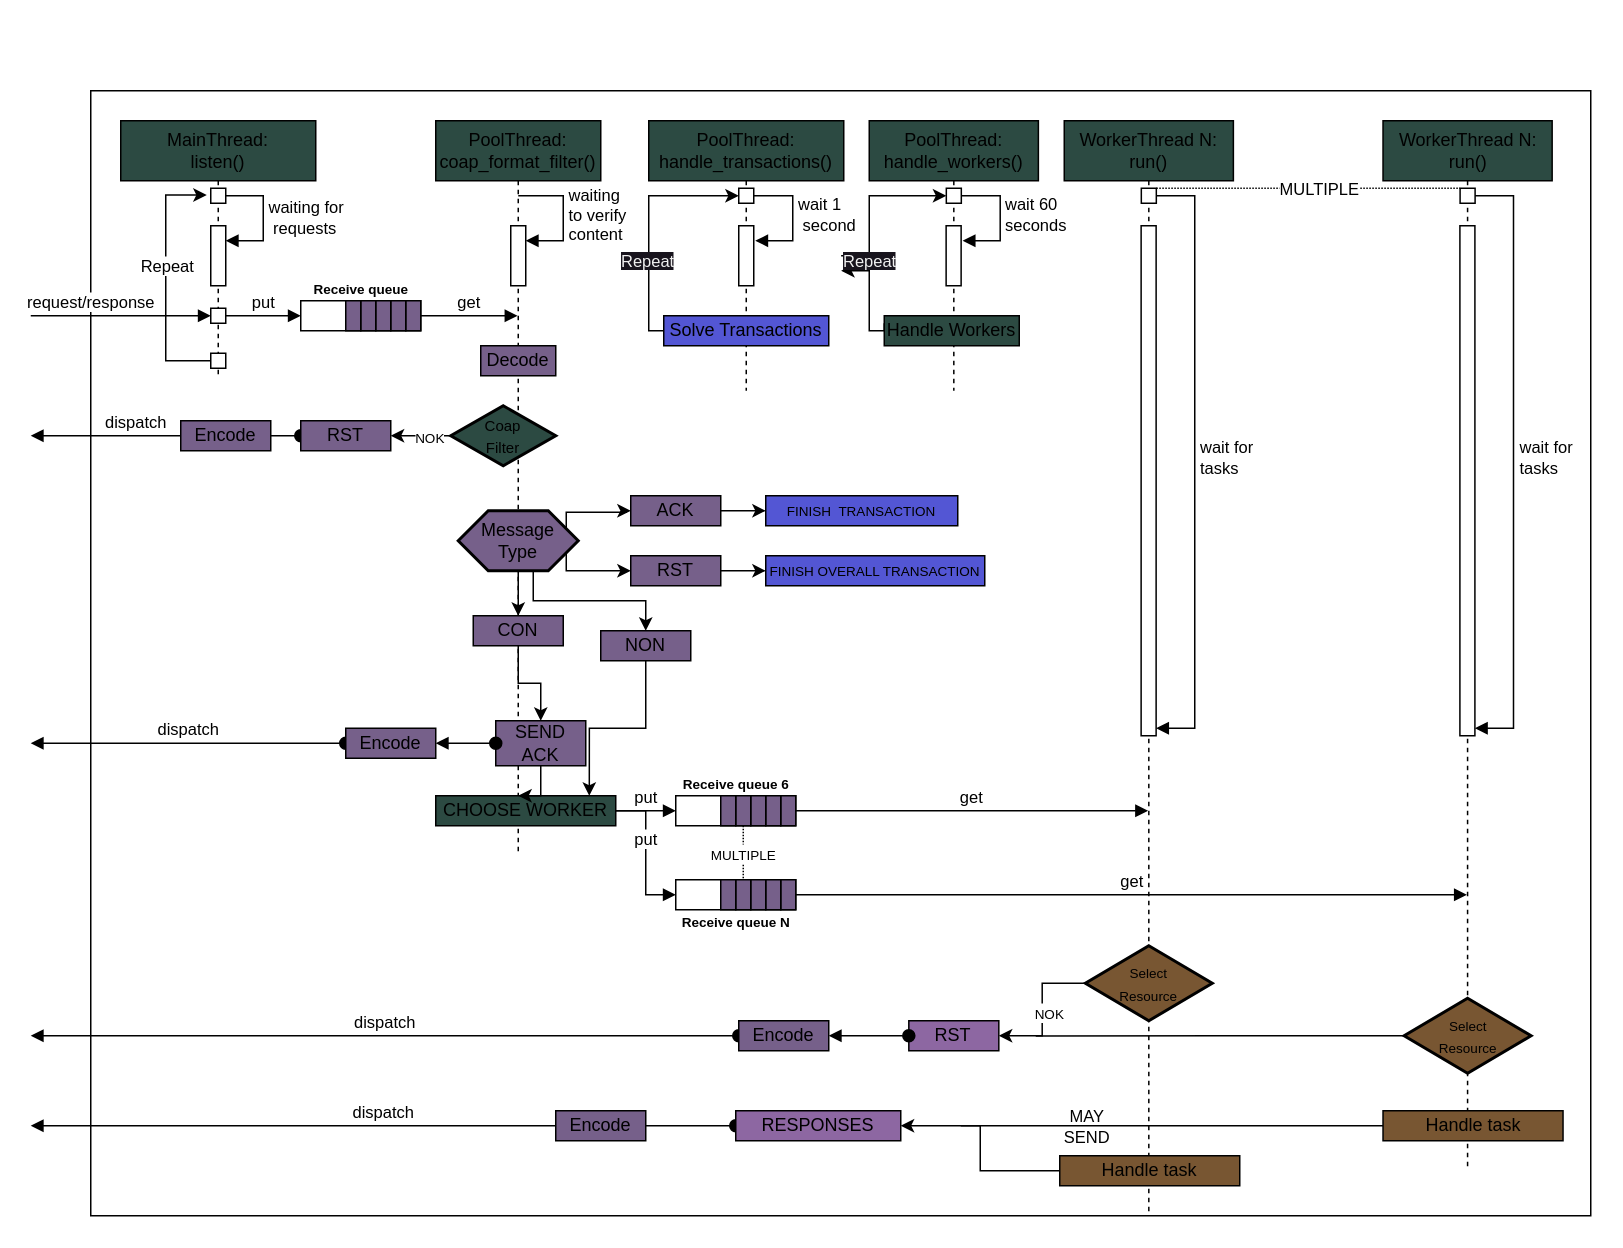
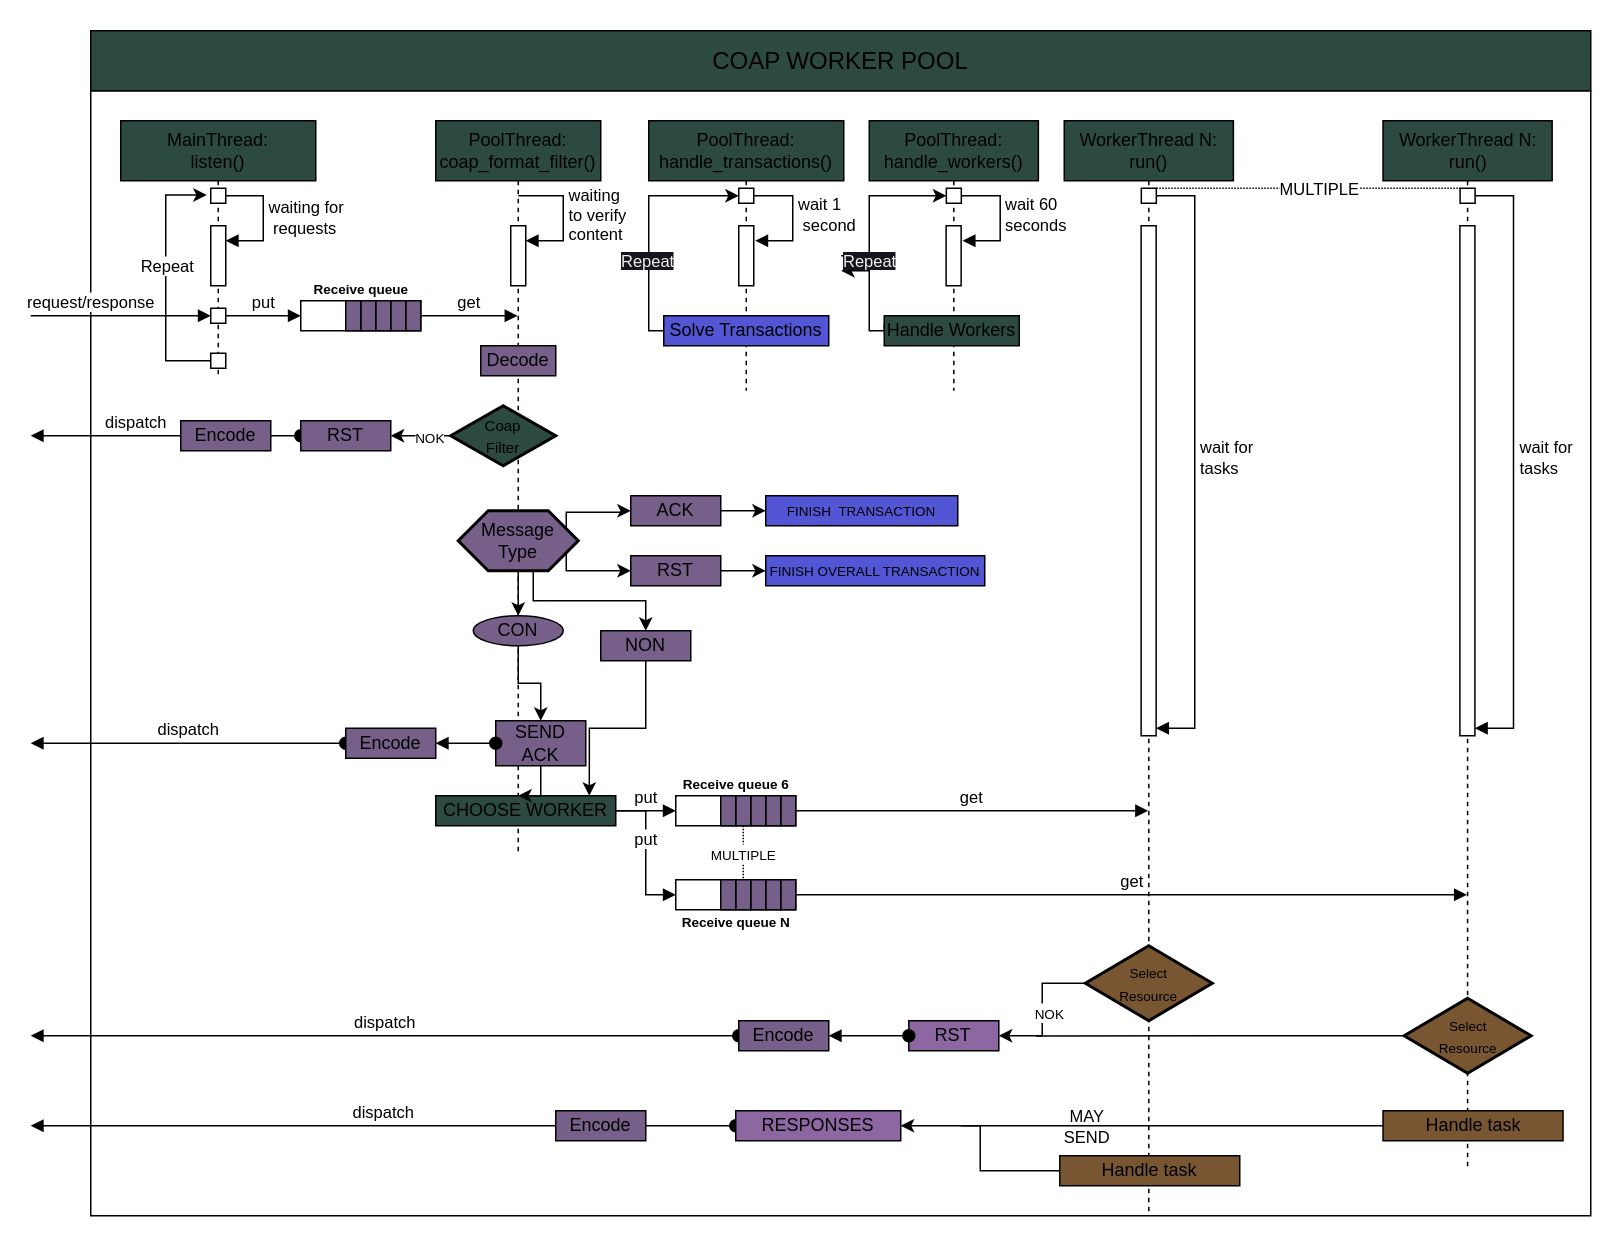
none -> (841, 61)
(518, 631) -> (518, 631)
